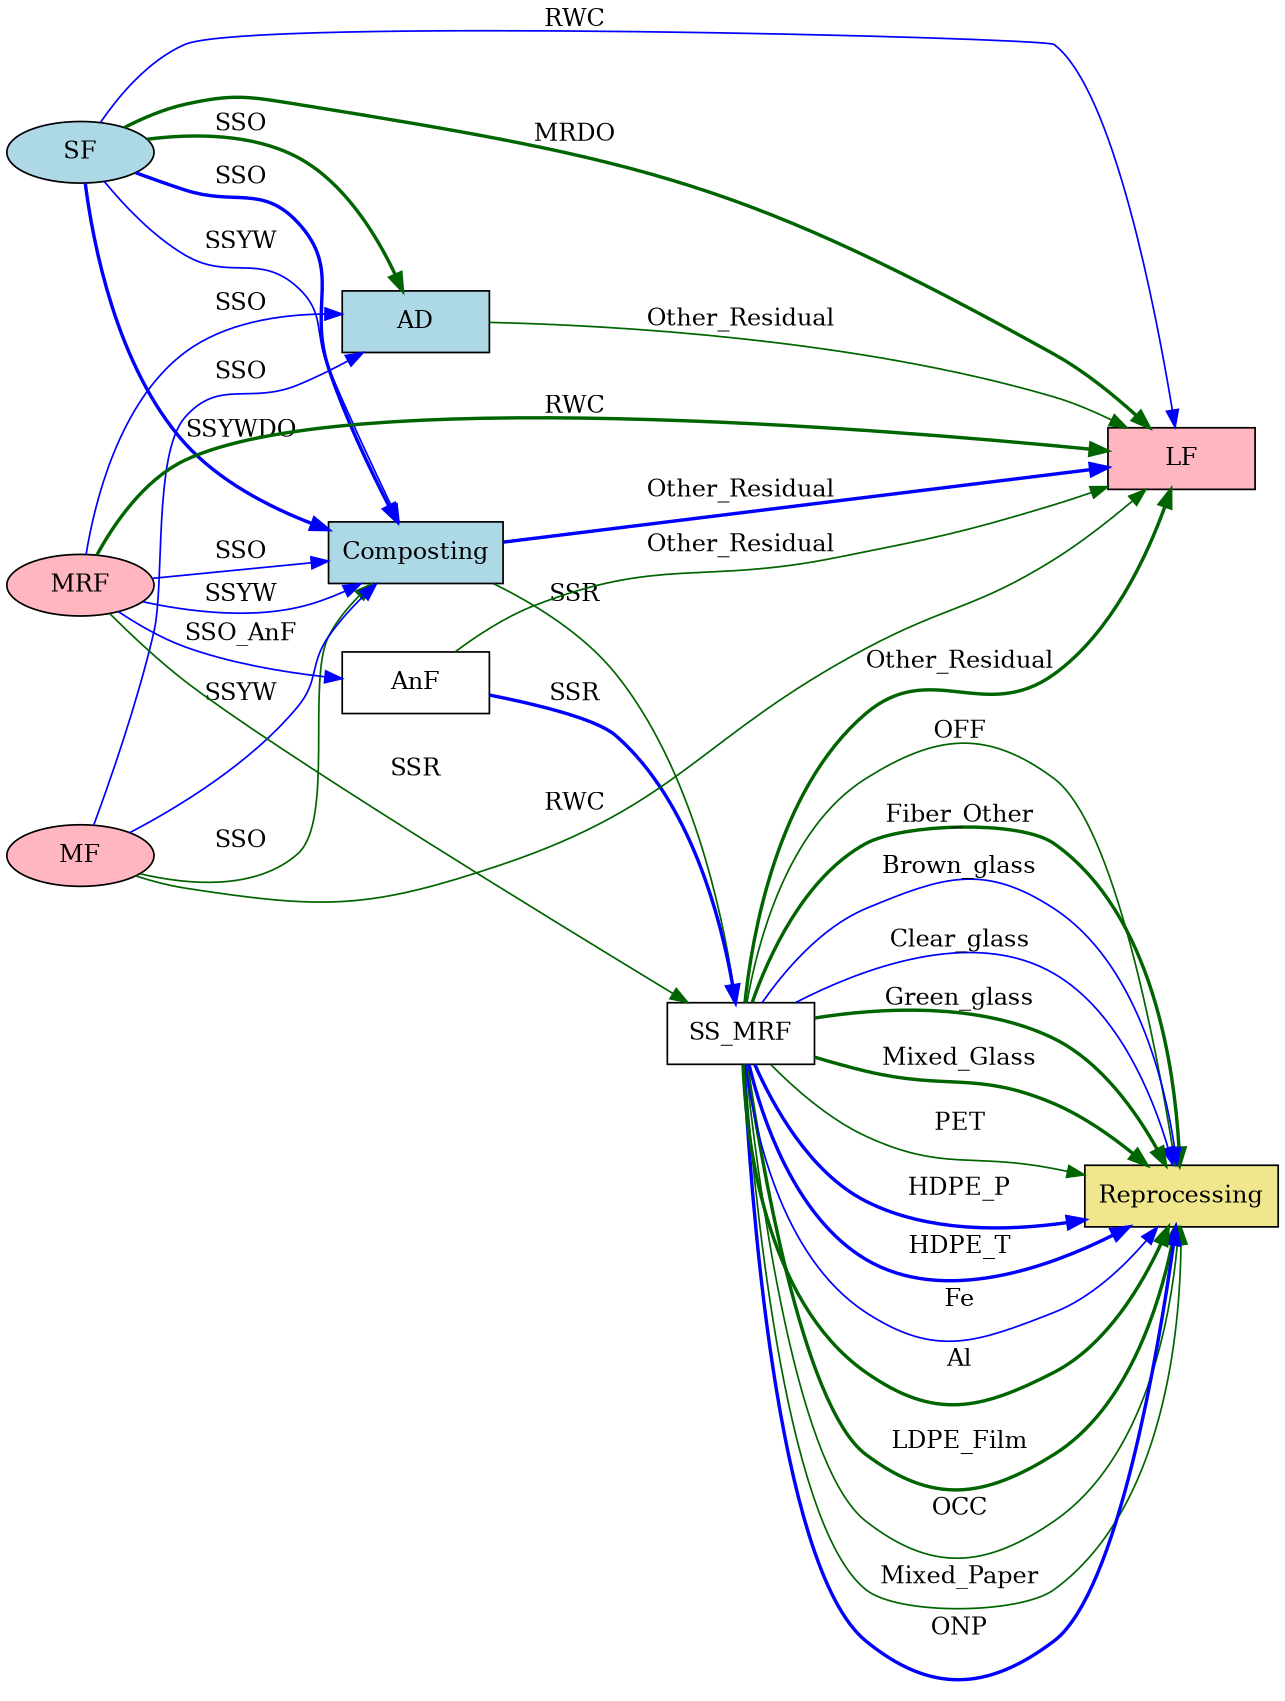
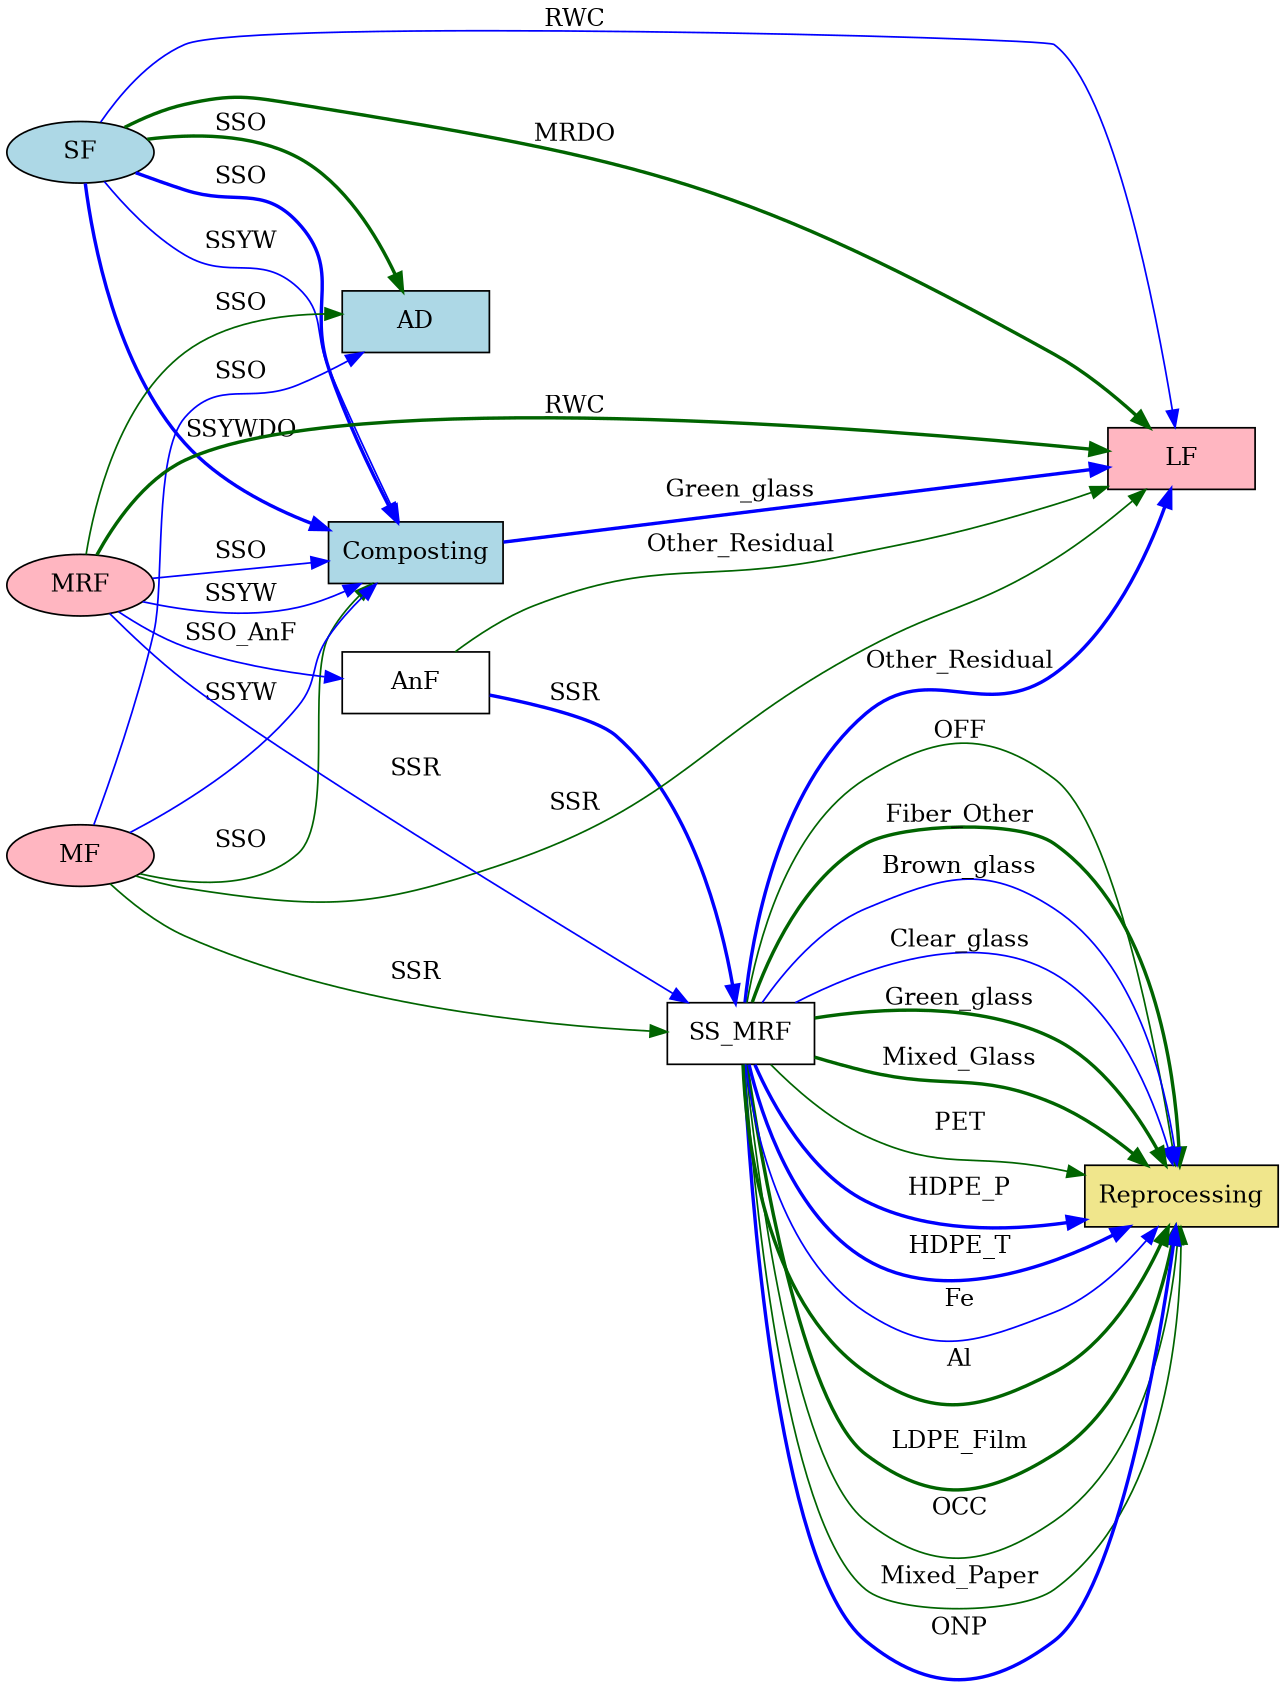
(805, 347) -> none
(156, 381) -> (156, 381)
(741, 490) -> (741, 490)
(902, 694) -> (902, 694)
(664, 751) -> (368, 994)
(575, 803) -> (575, 803)
(384, 814) -> (384, 814)
